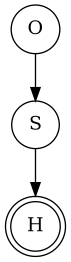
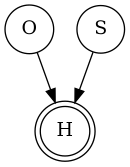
(35, 71) -> (44, 71)
